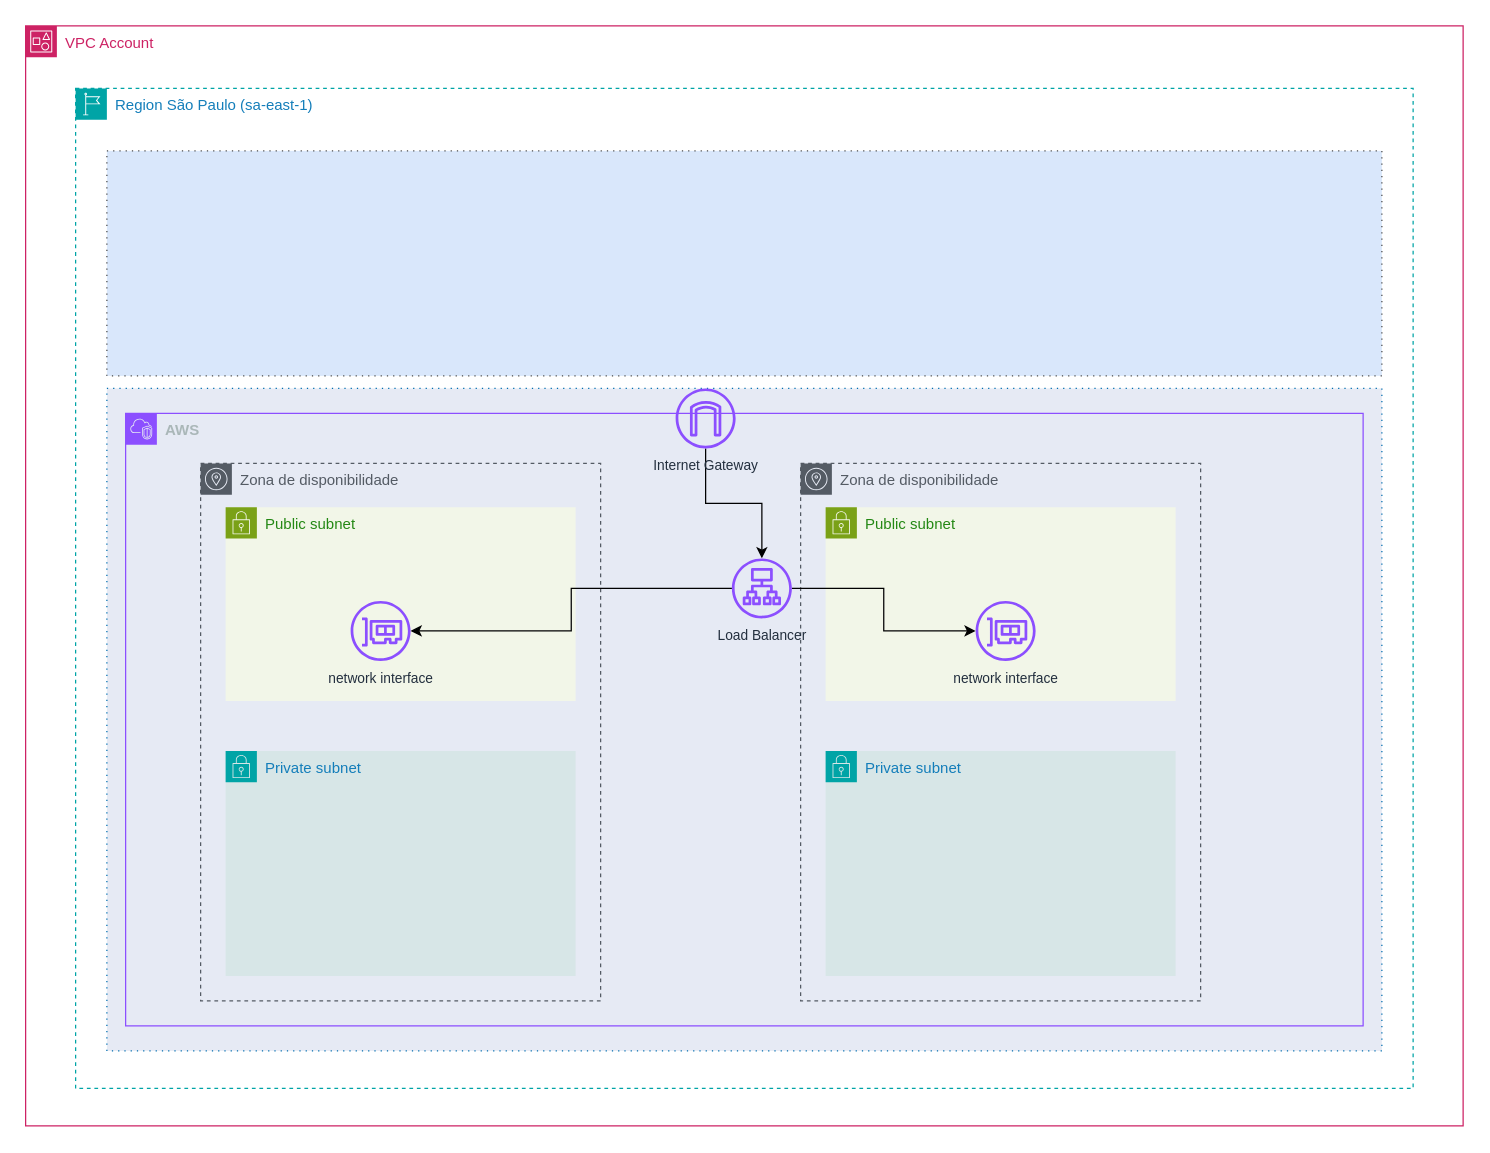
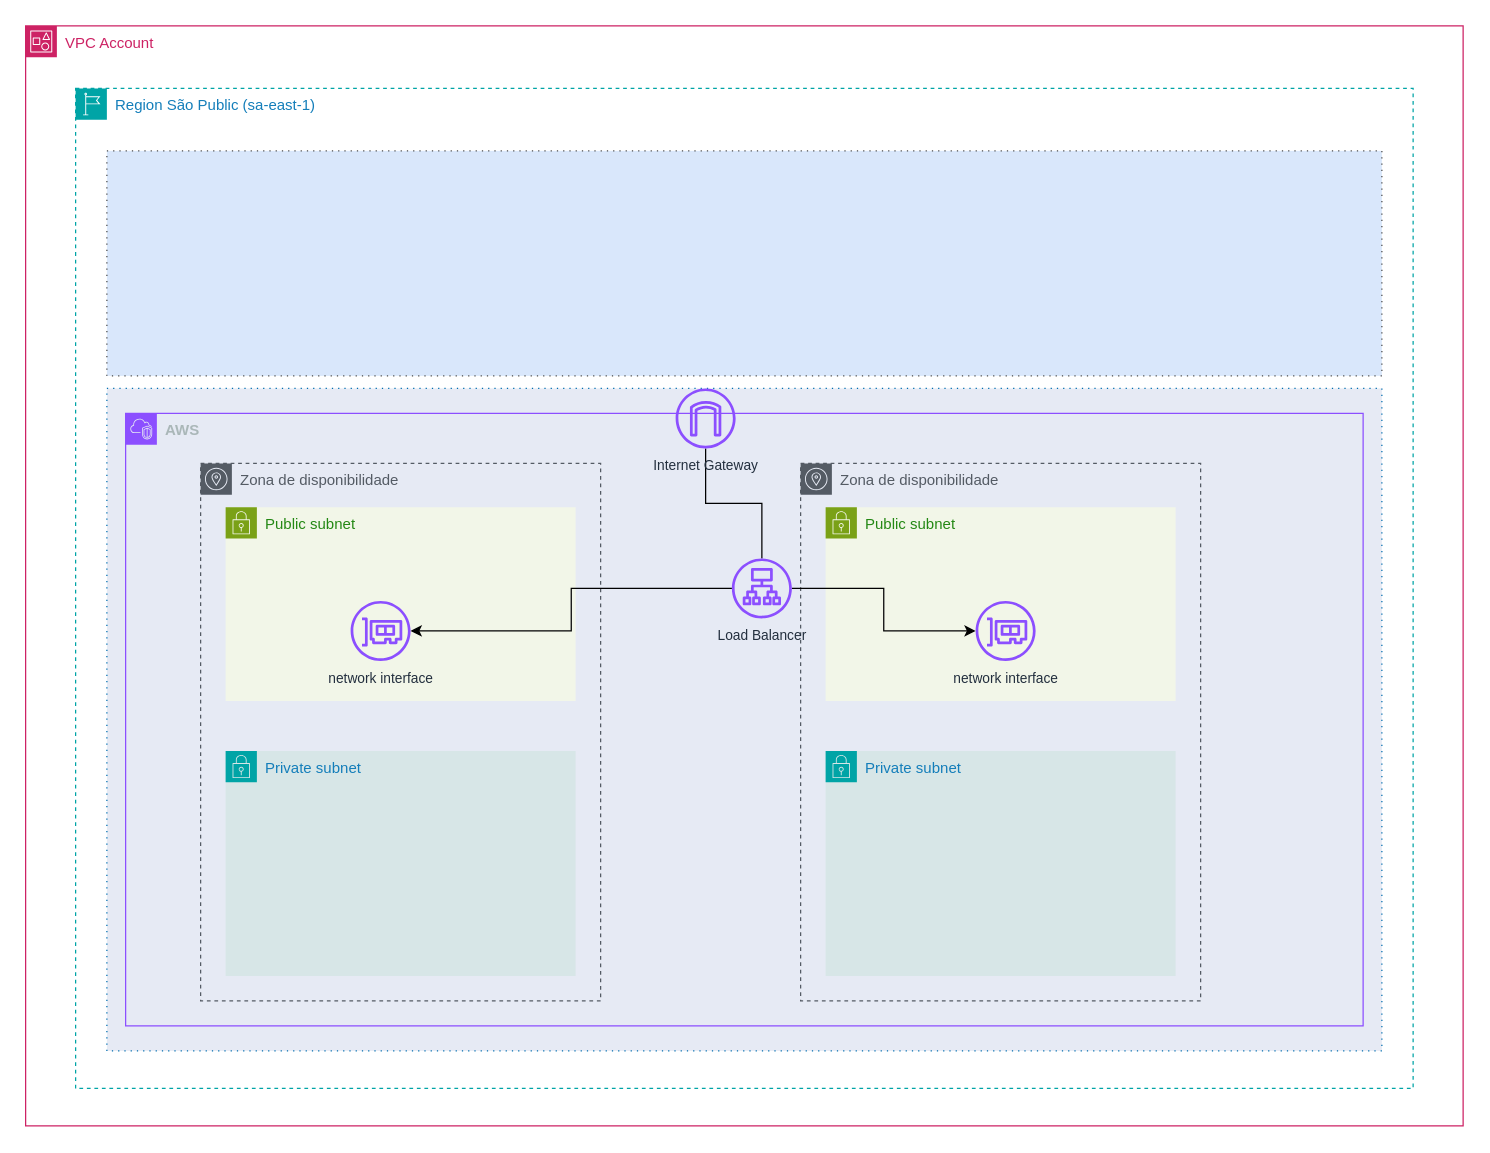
(223, 106) -> (226, 106)
(762, 548) -> (762, 551)
